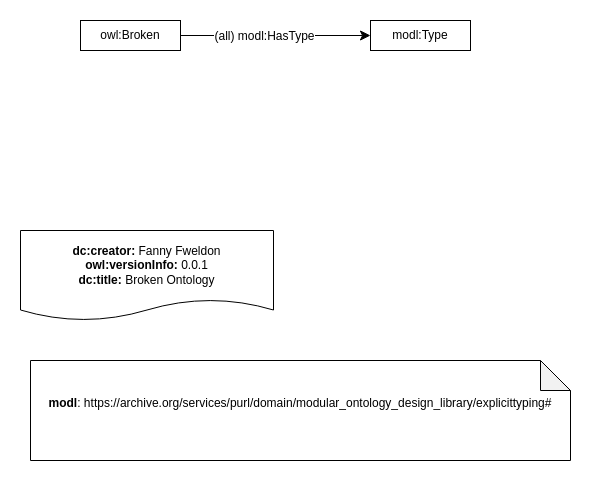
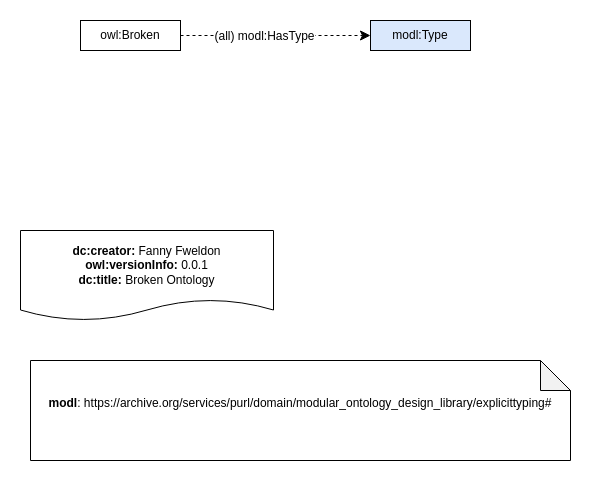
(337, 36) -> (337, 36)
(421, 36) -> (421, 36)
